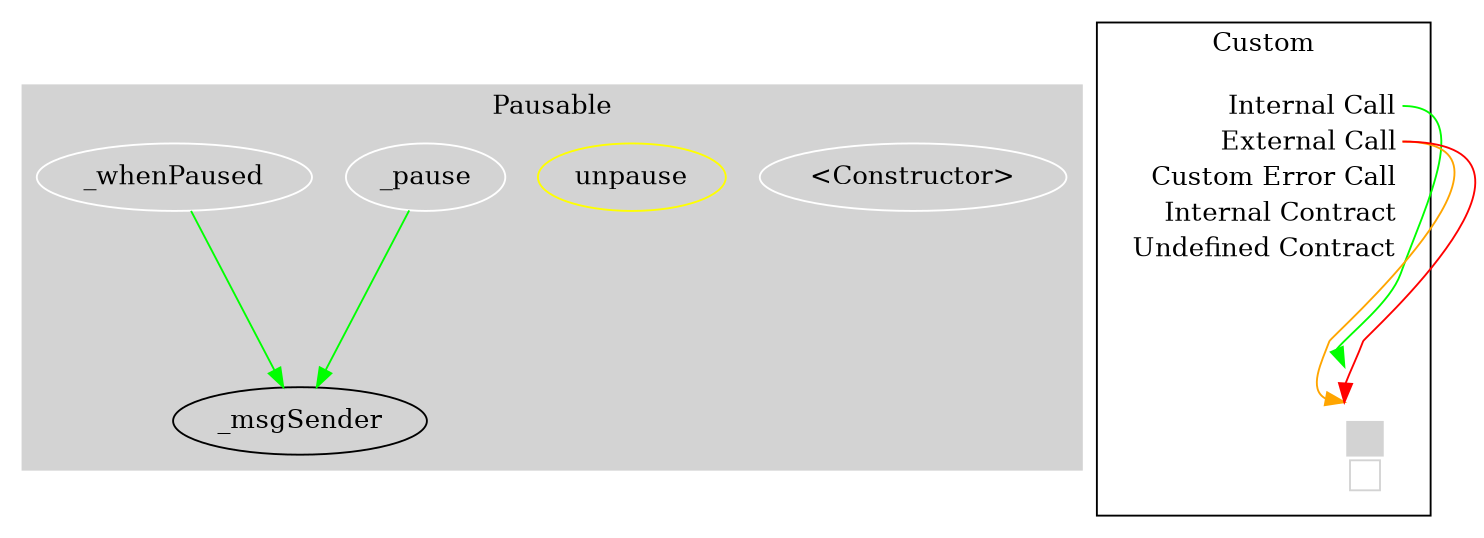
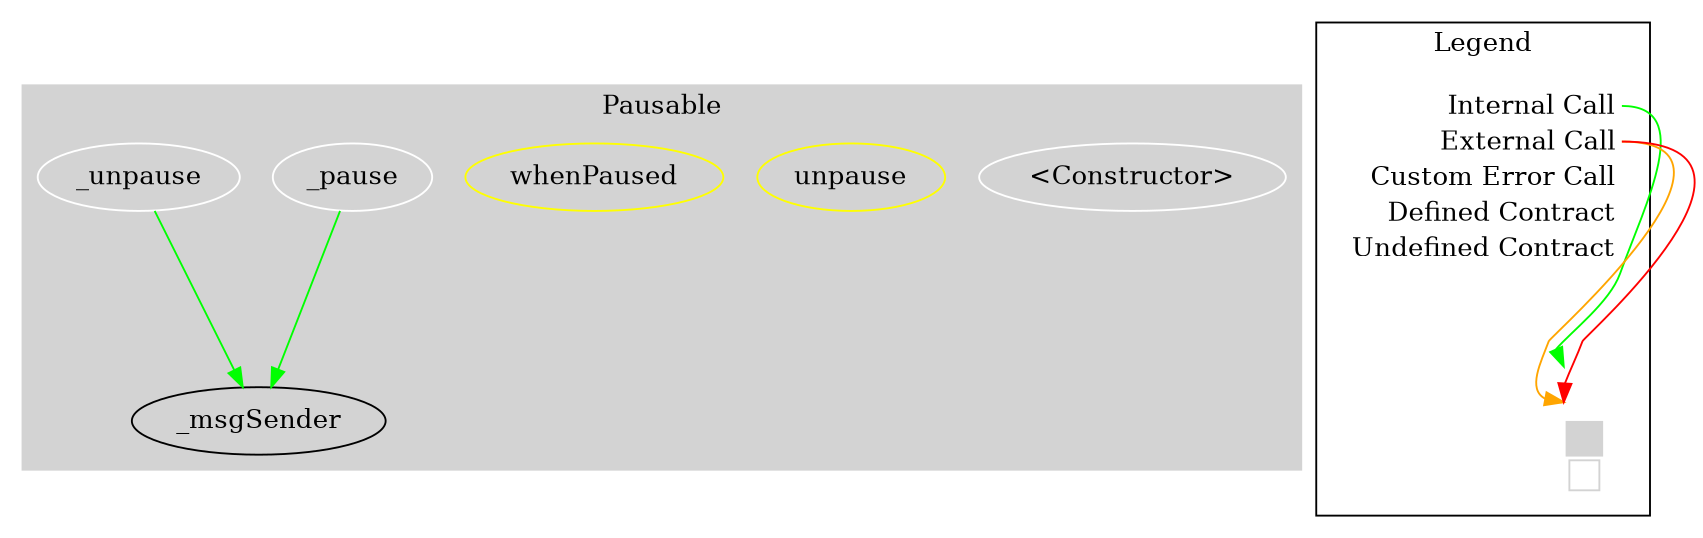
(1264, 44) -> (1483, 44)
(174, 177) -> (139, 177)
none -> (594, 177)
(1281, 213) -> (1502, 213)
